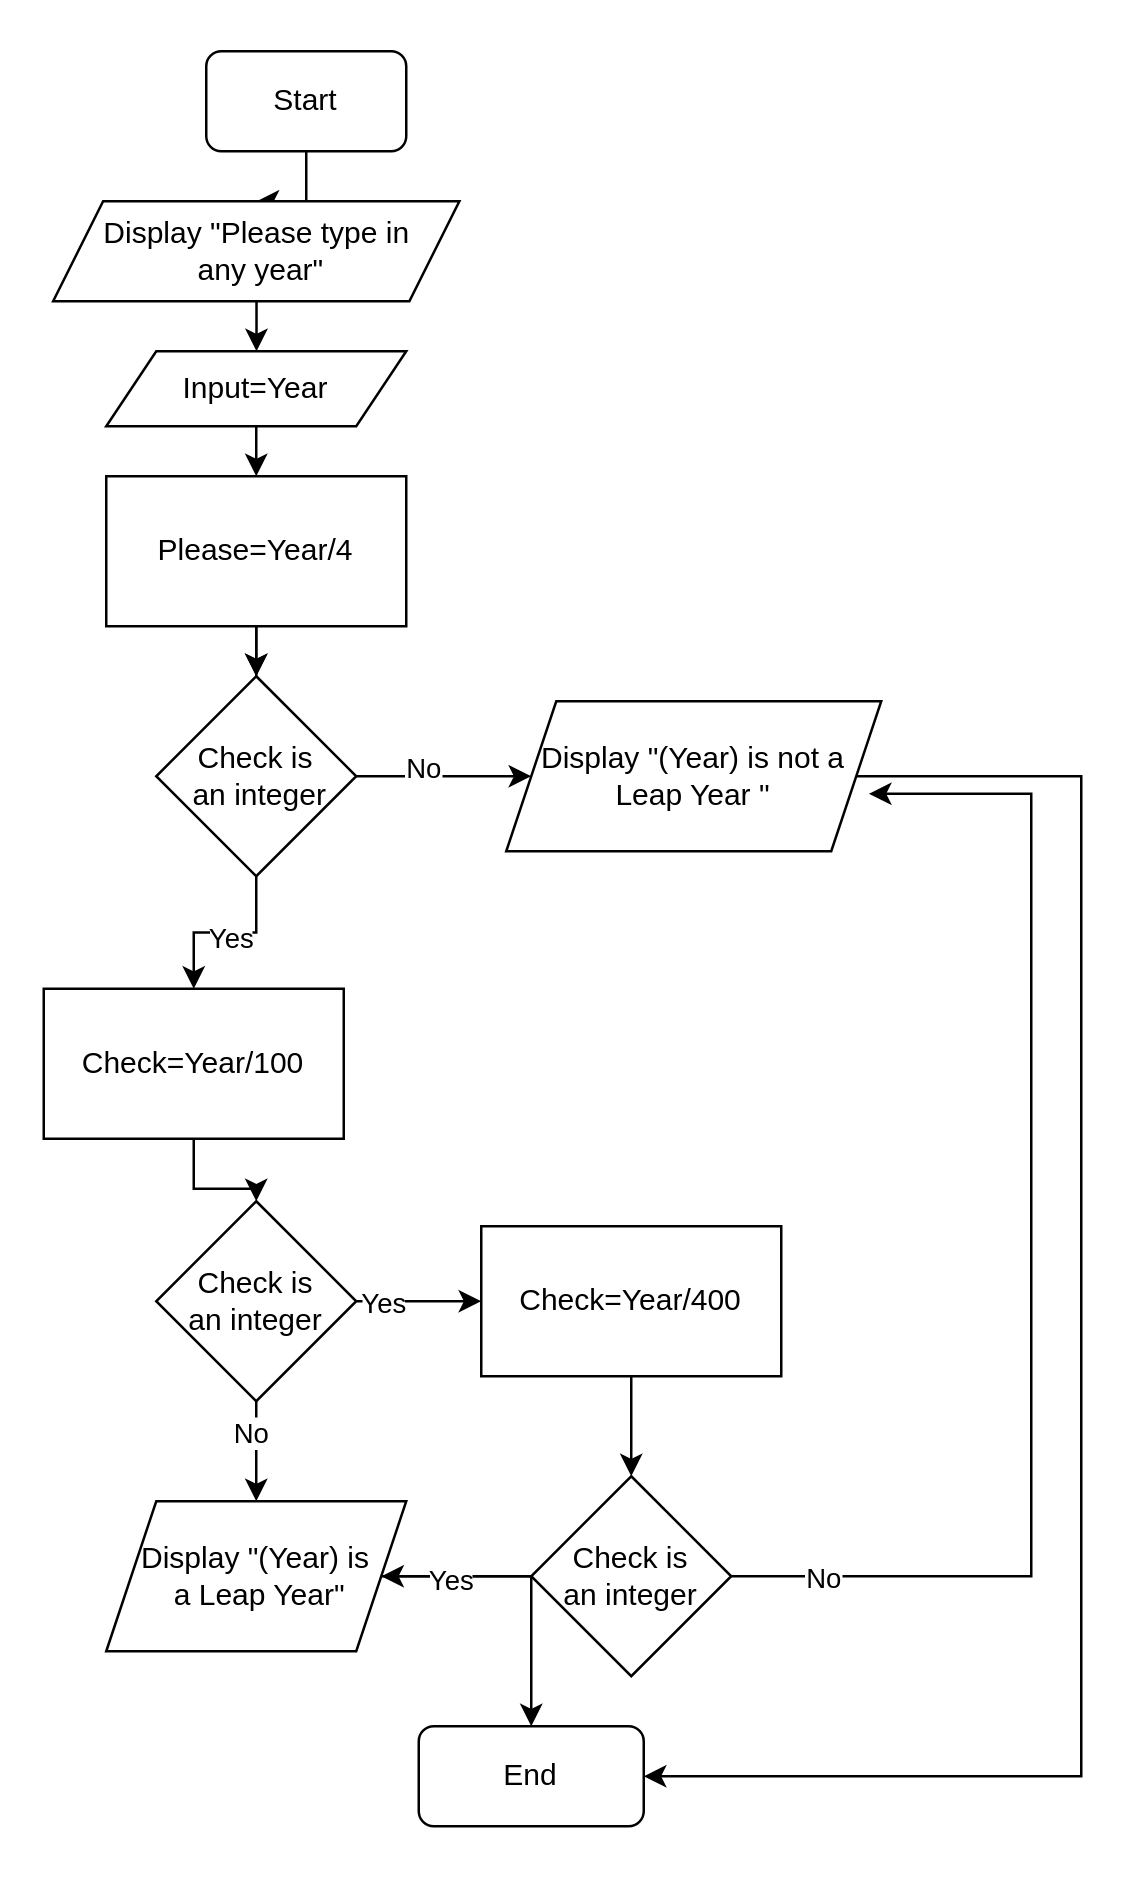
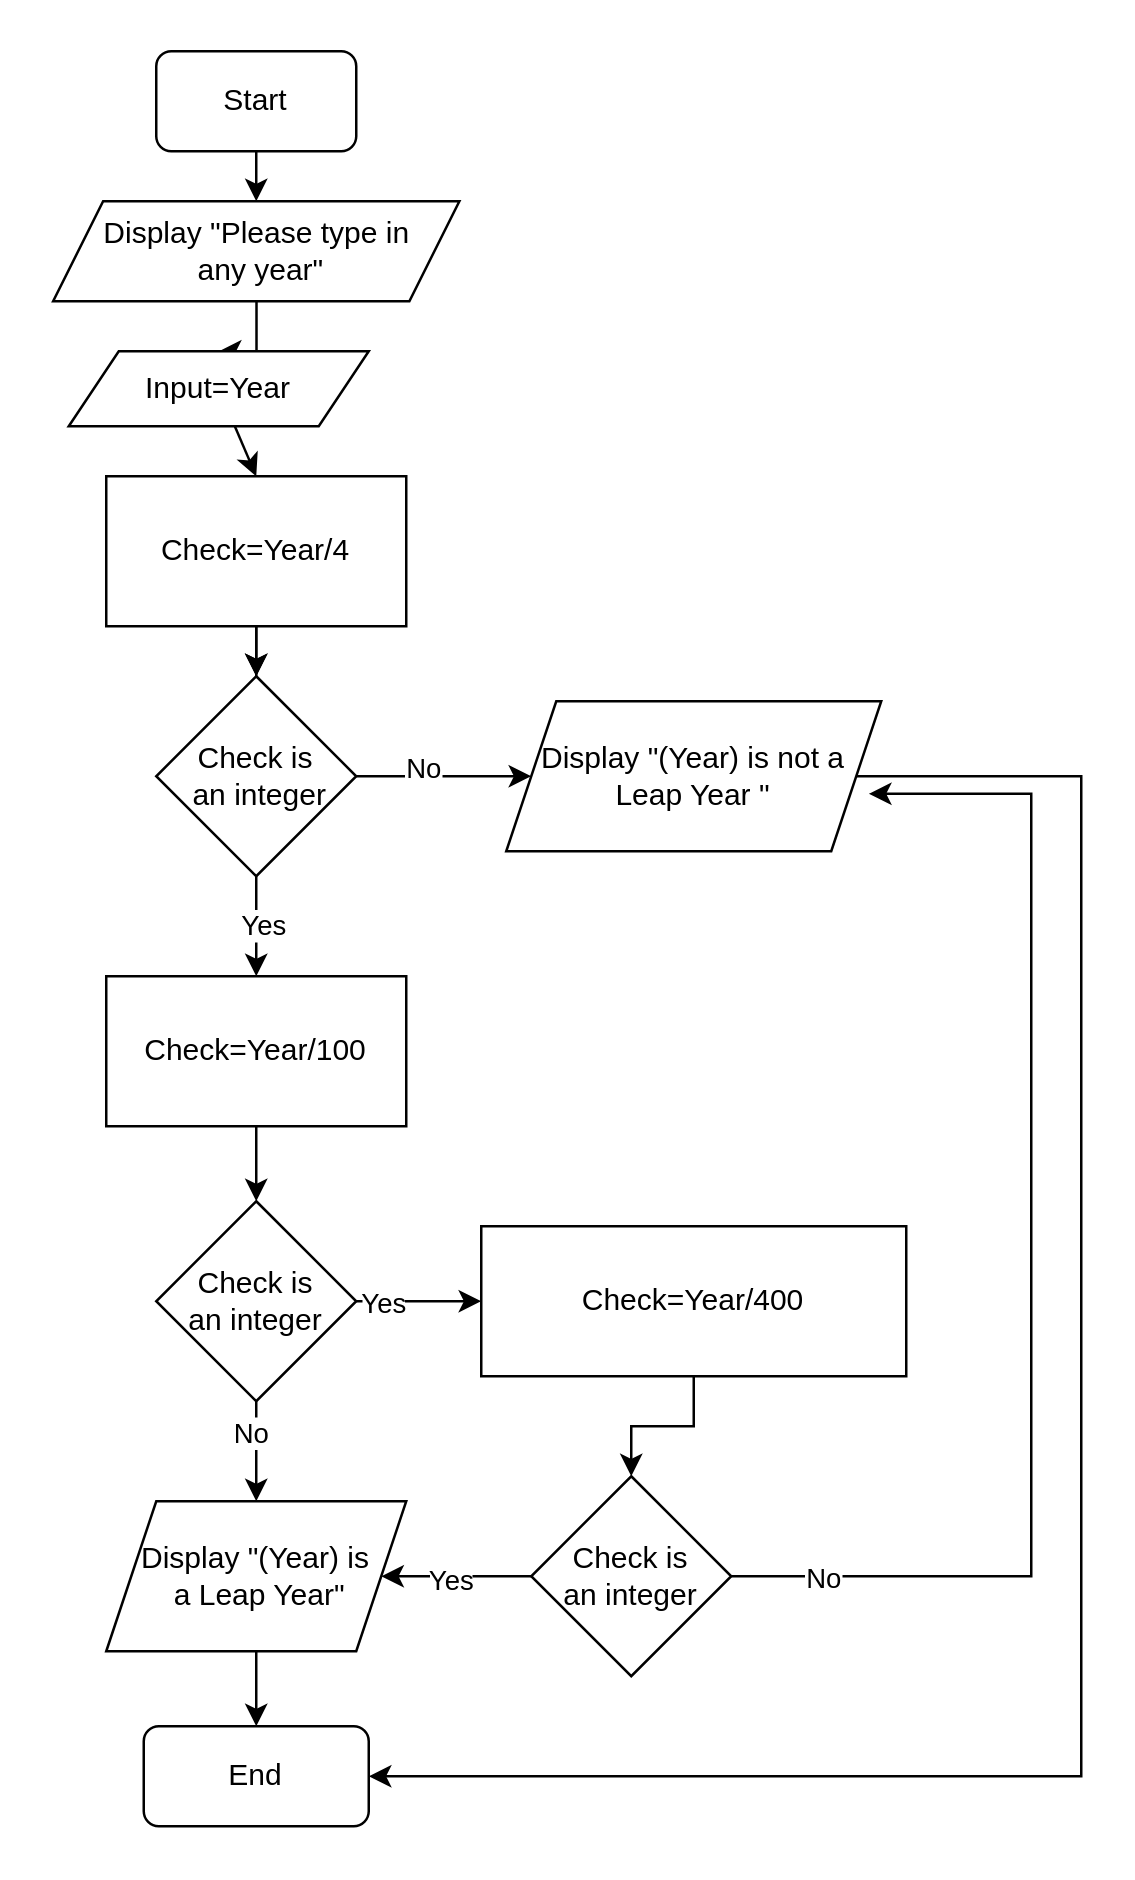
(306, 101) -> (256, 101)
(256, 389) -> (219, 389)
(256, 551) -> (256, 551)
(194, 1064) -> (256, 1051)
(631, 1301) -> (694, 1301)
(531, 1776) -> (256, 1776)
